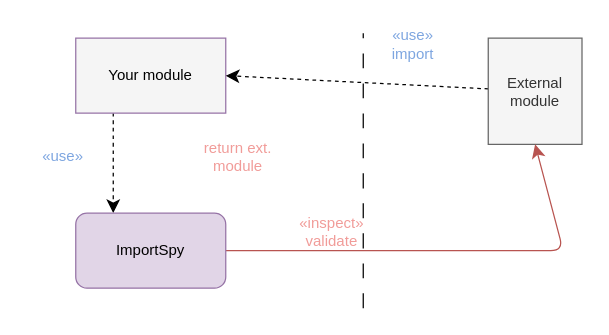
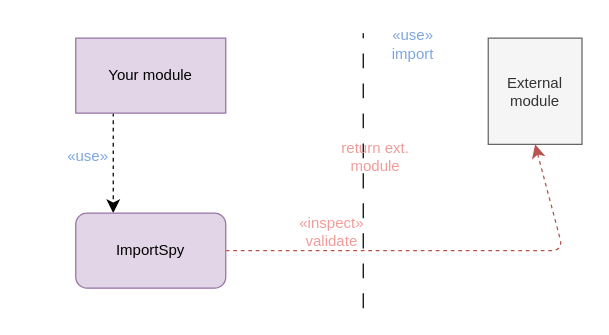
(151, 76) -> (151, 76)
(360, 82) -> none
(63, 157) -> (88, 157)
(238, 157) -> (376, 157)
(439, 251) -> (439, 251)
